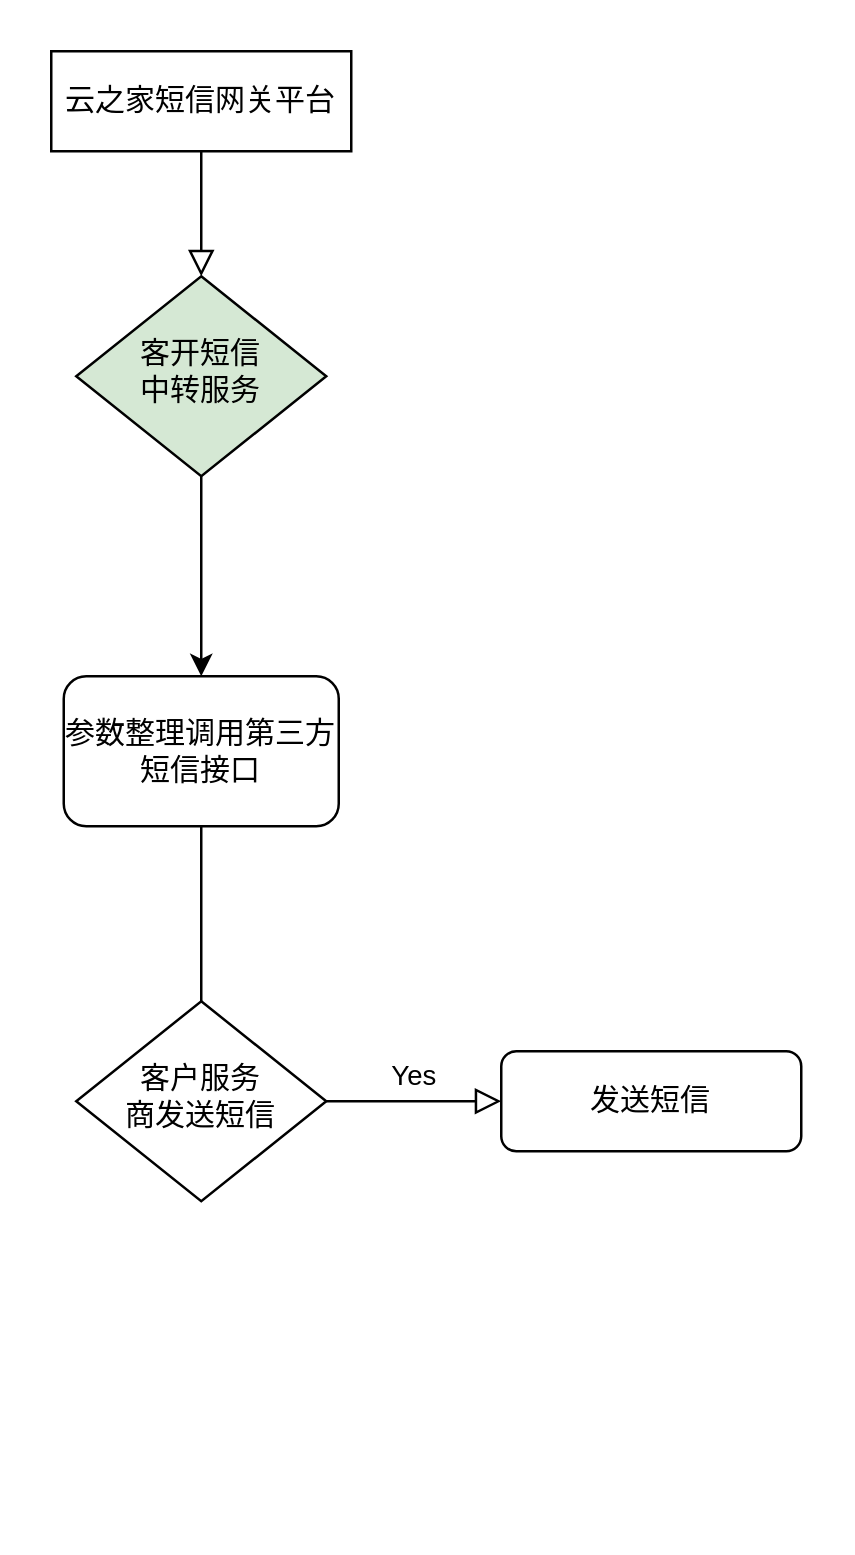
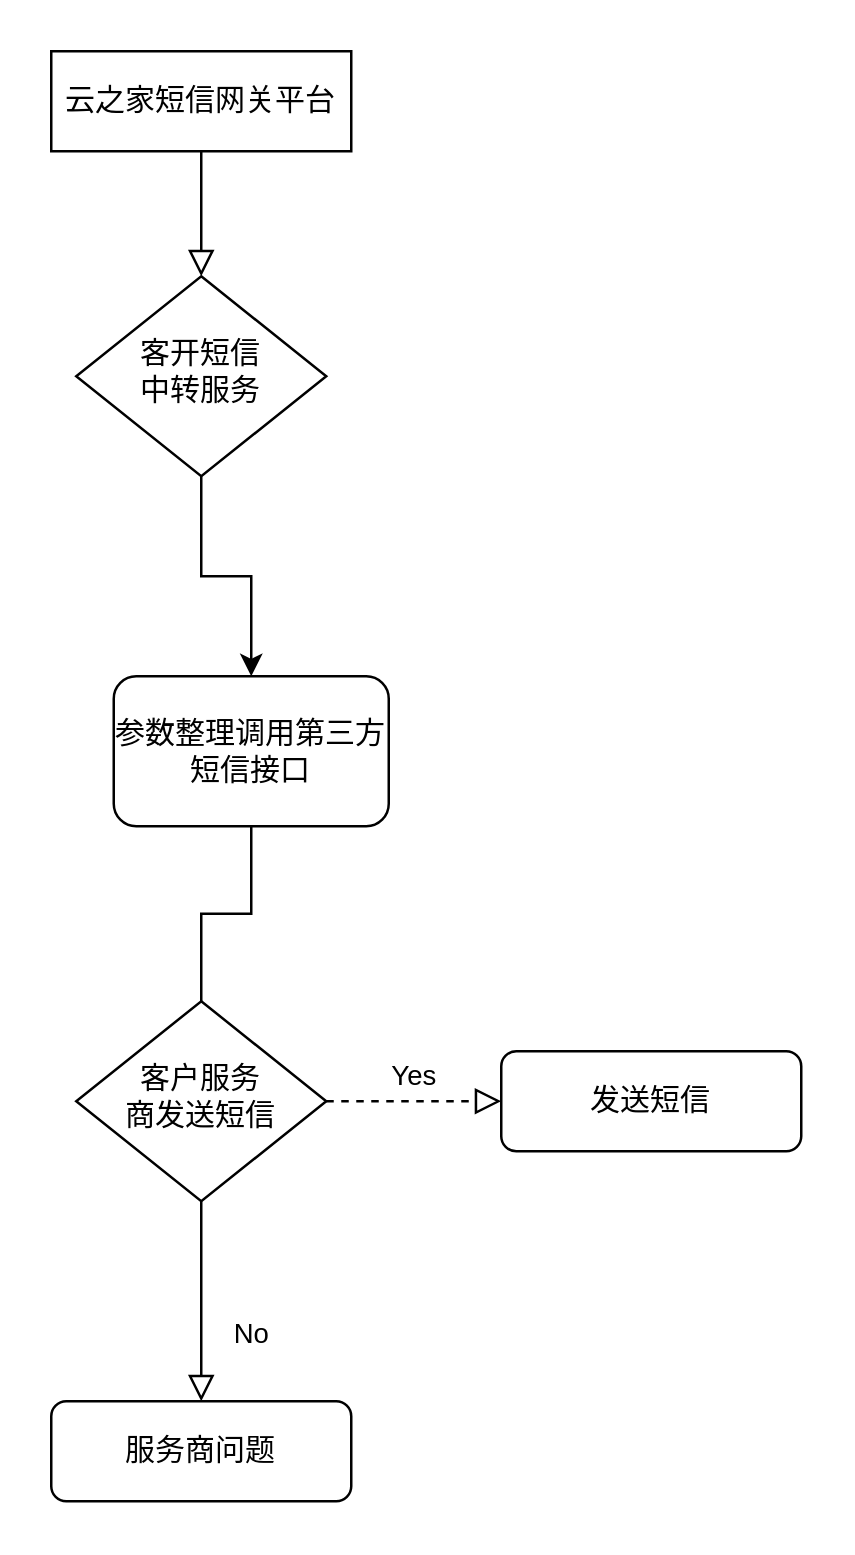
(201, 376) -> (201, 376)
(201, 751) -> (251, 751)
(402, 1101) -> (402, 1101)
none -> (201, 1289)
none -> (201, 1451)
